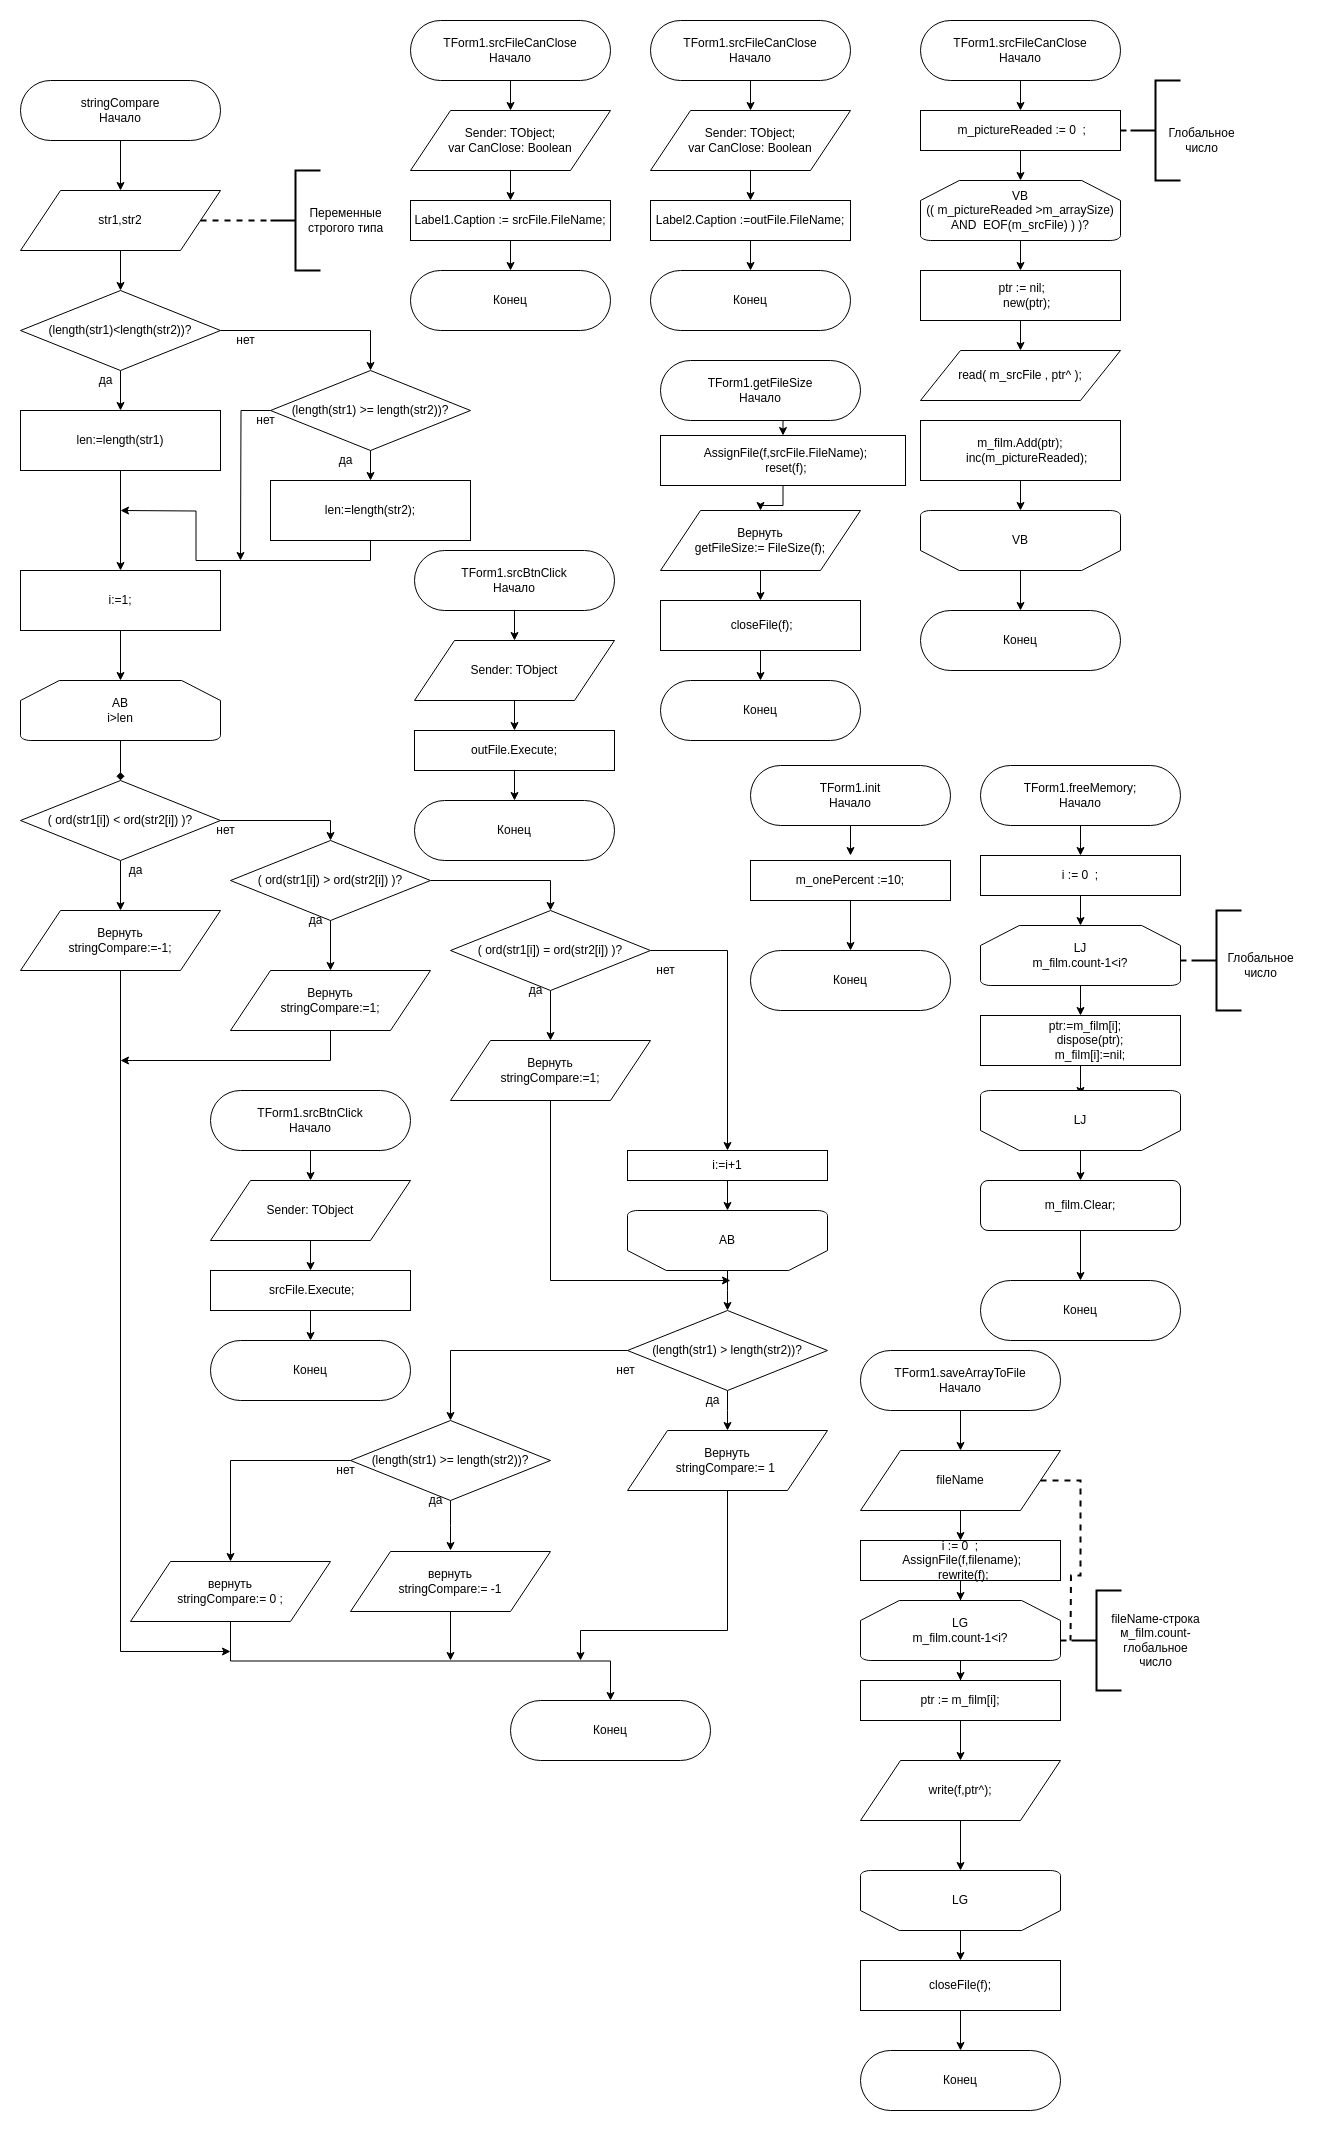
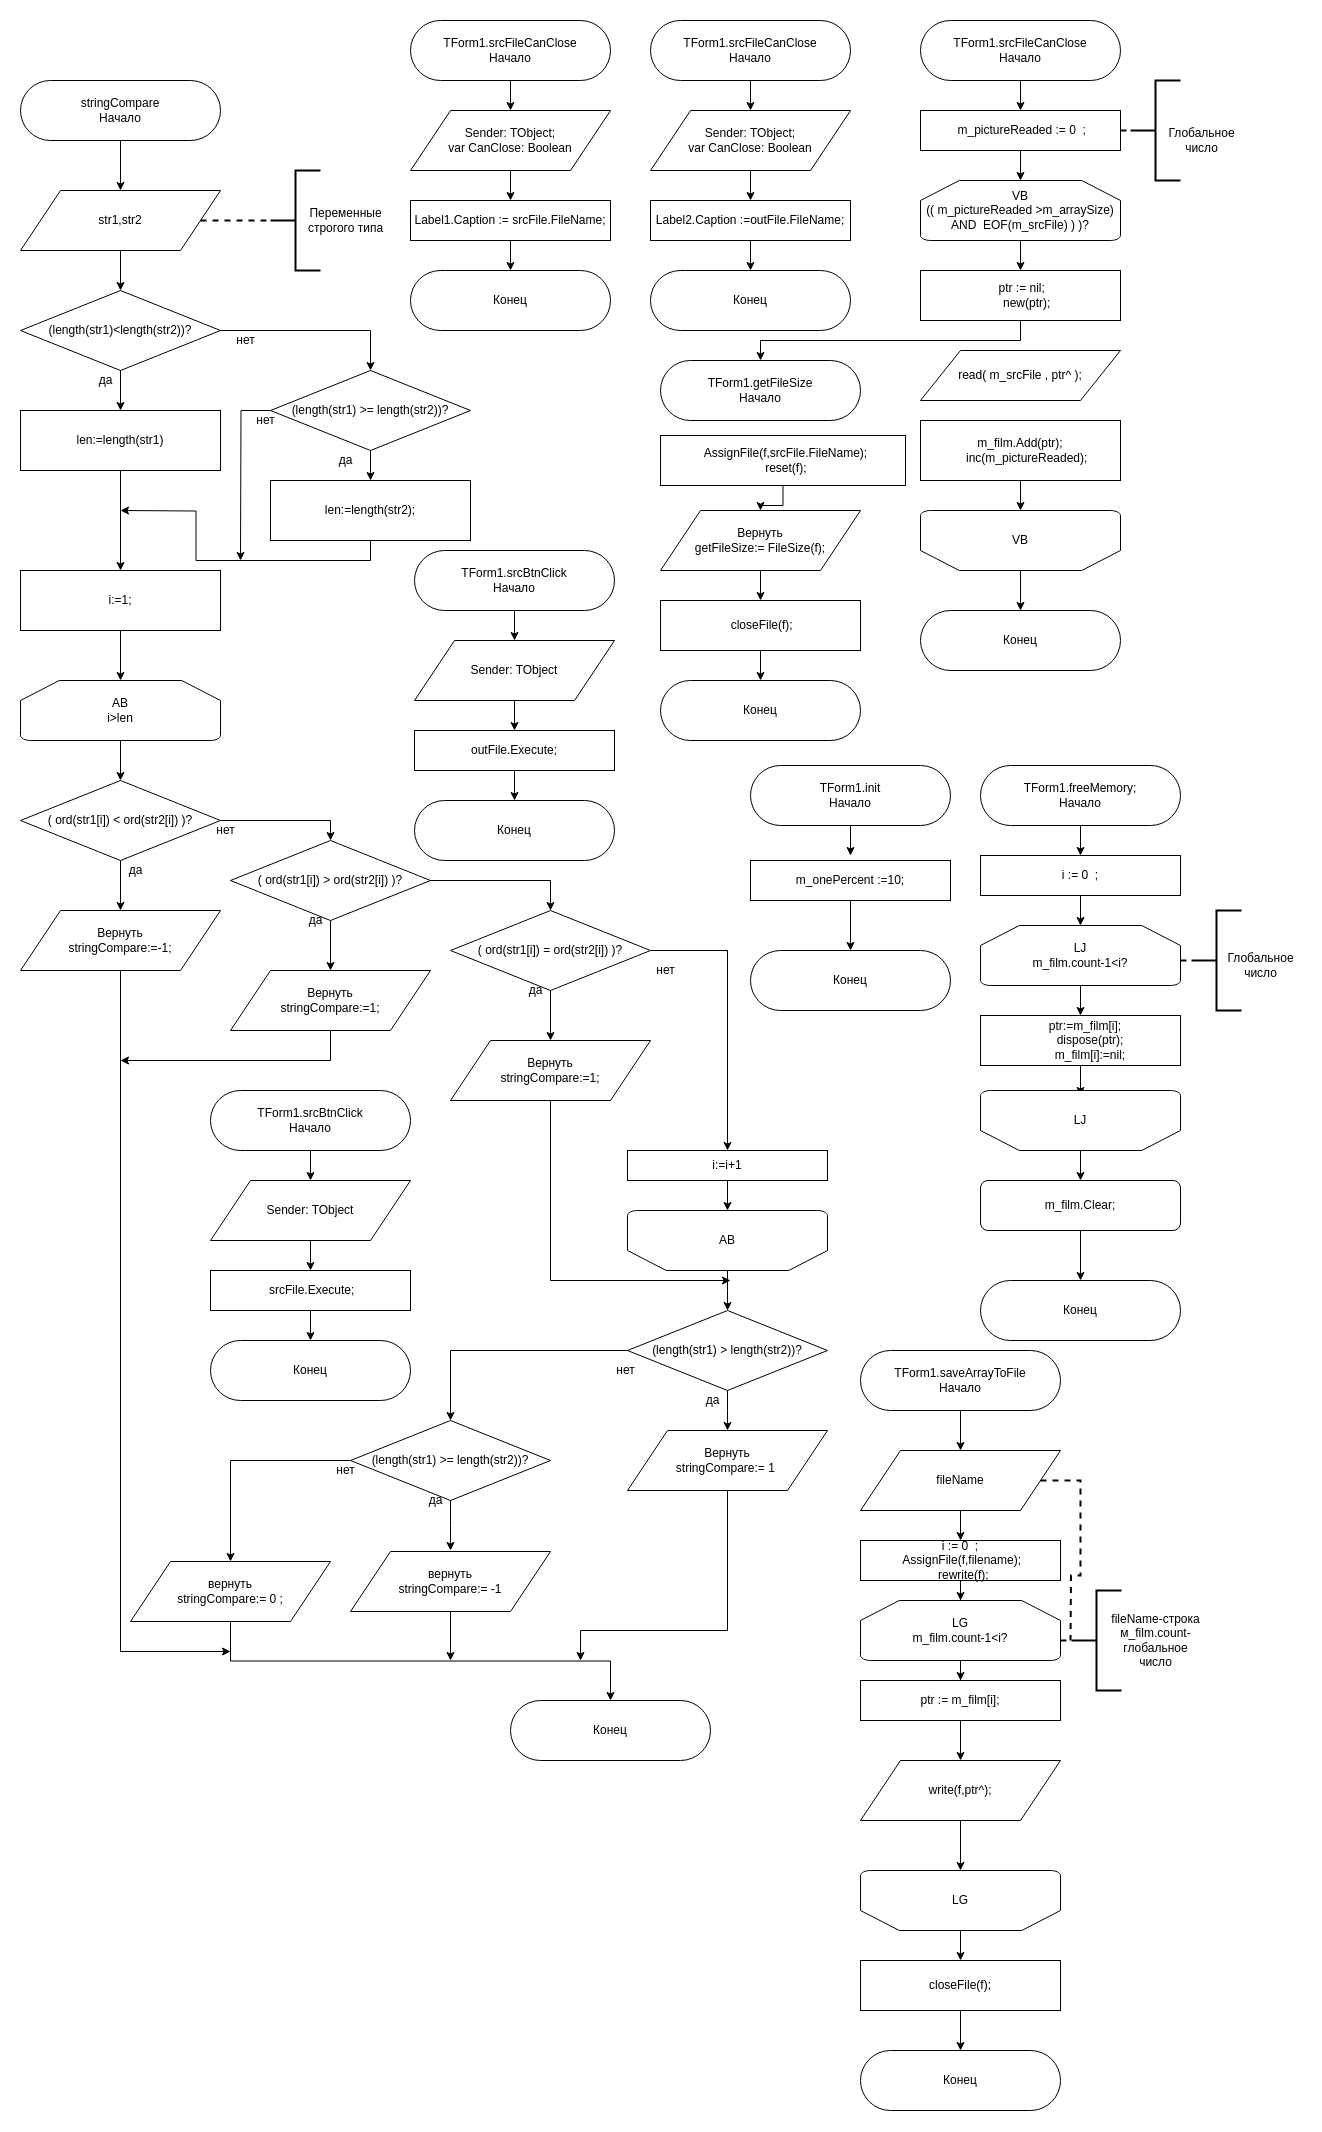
(1021, 341) -> (886, 341)
(783, 424) -> none
(121, 772) -> (121, 772)
